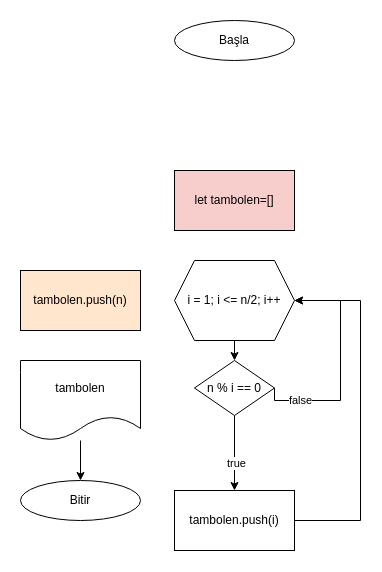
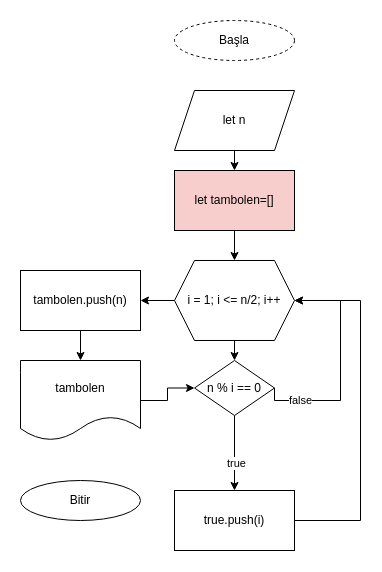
(235, 41) -> (235, 41)
none -> (235, 121)
none -> (235, 157)
none -> (235, 242)
(81, 301) -> (81, 301)
none -> (161, 301)
none -> (81, 342)
(81, 457) -> (168, 398)
(235, 521) -> (235, 521)
